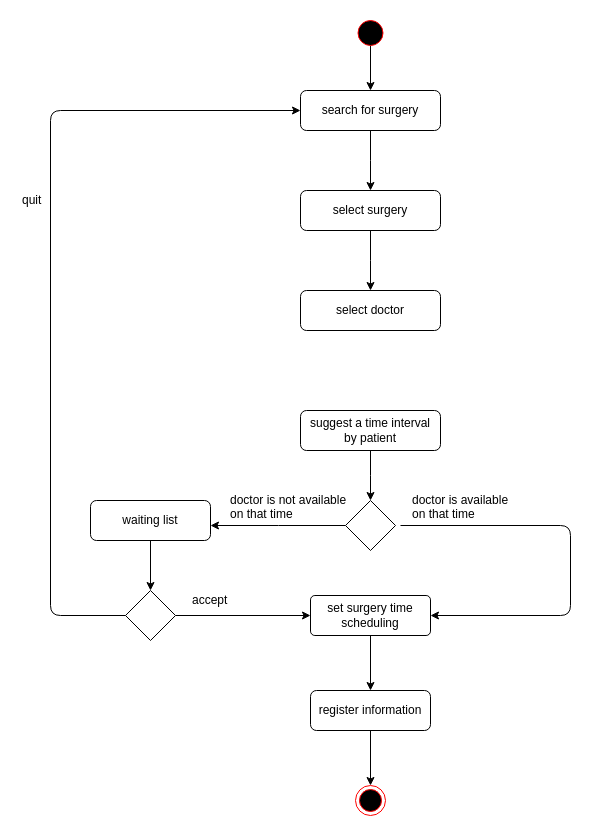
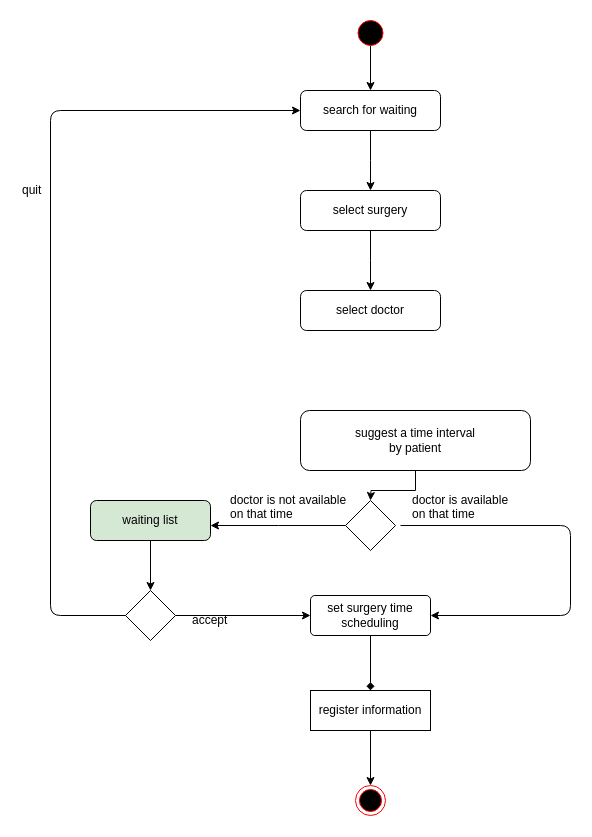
(371, 111) -> (371, 111)
(36, 201) -> (36, 191)
(371, 431) -> (416, 441)
(151, 521) -> (151, 521)
(216, 601) -> (216, 621)
(371, 682) -> (371, 682)
(371, 711) -> (371, 711)
